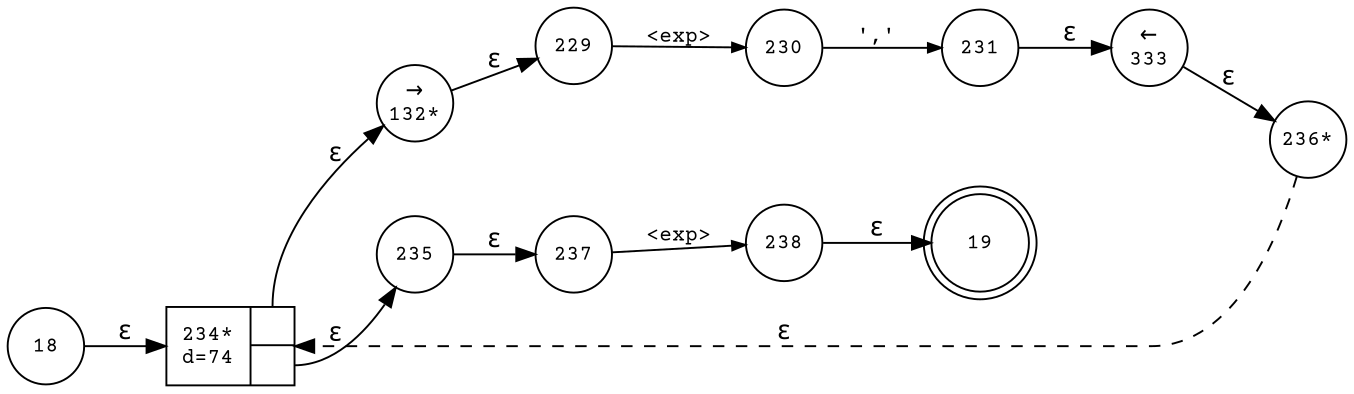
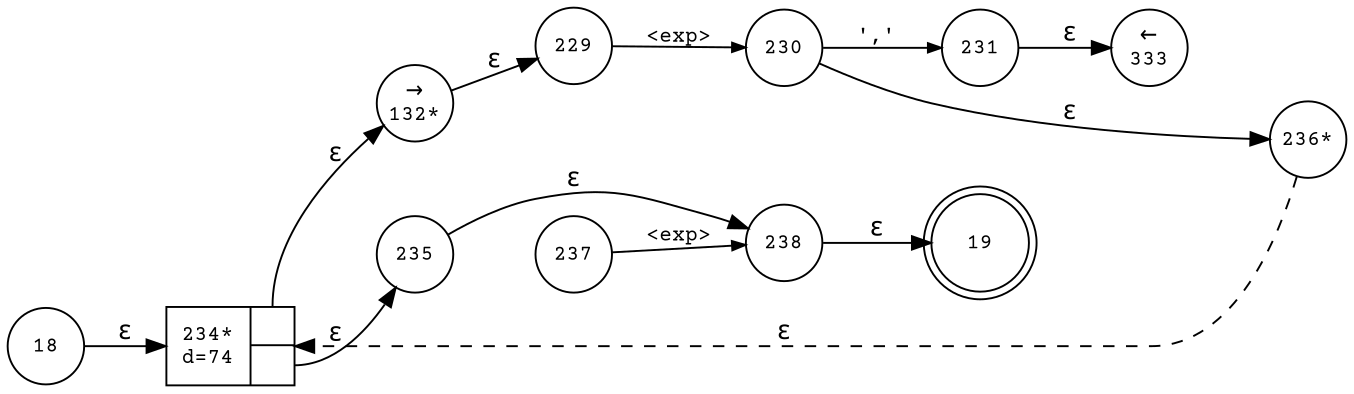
(1221, 89) -> (1031, 121)
(485, 254) -> (587, 192)
